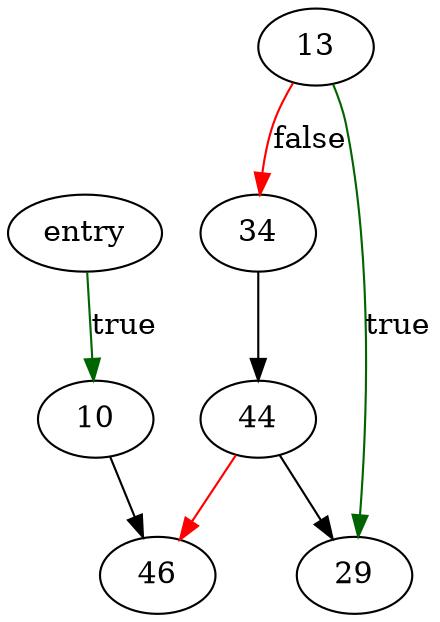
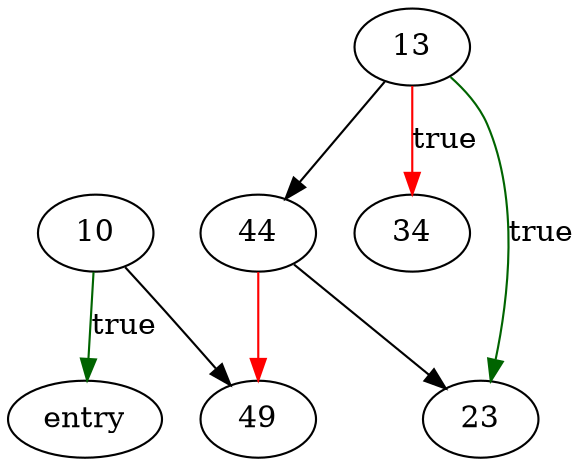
(310, 140) -> (445, 140)
(90, 315) -> (91, 315)
(258, 315) -> (342, 132)
(158, 575) -> (258, 419)
(355, 575) -> (481, 419)
